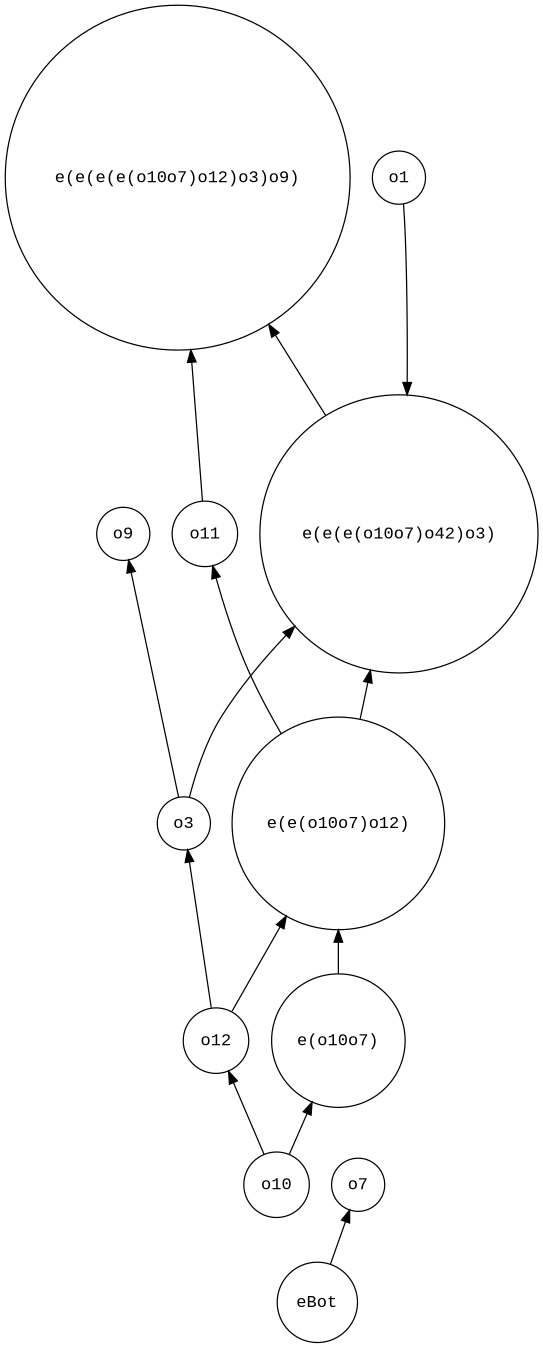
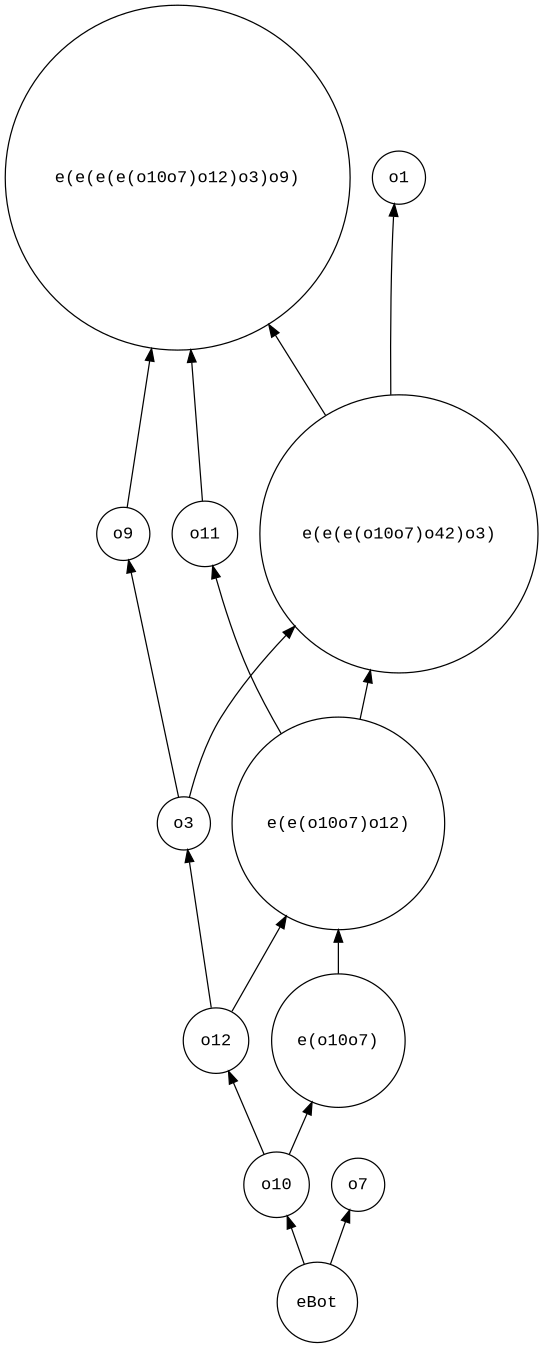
(407, 293) -> (391, 306)
none -> (138, 434)
none -> (298, 1246)
